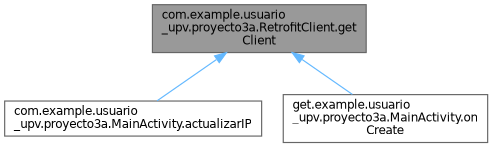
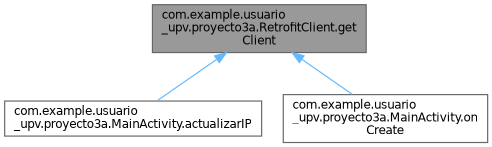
(385, 119) -> (385, 119)
